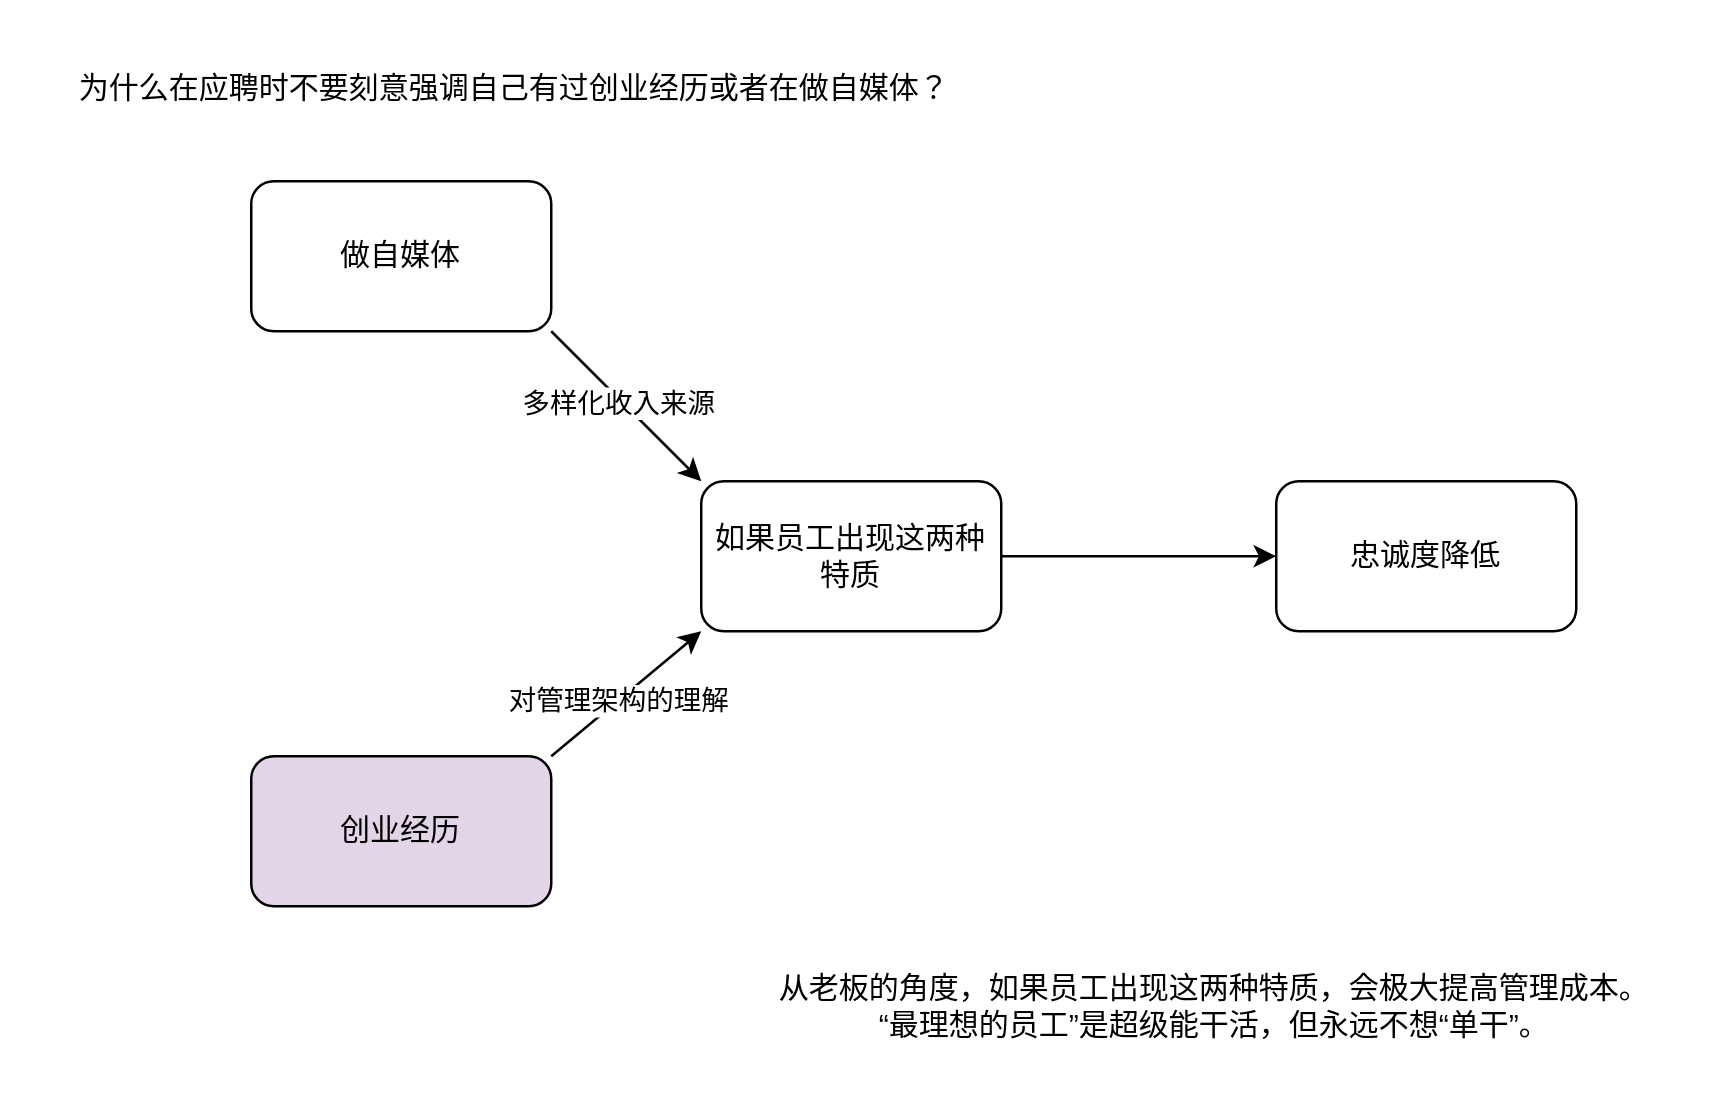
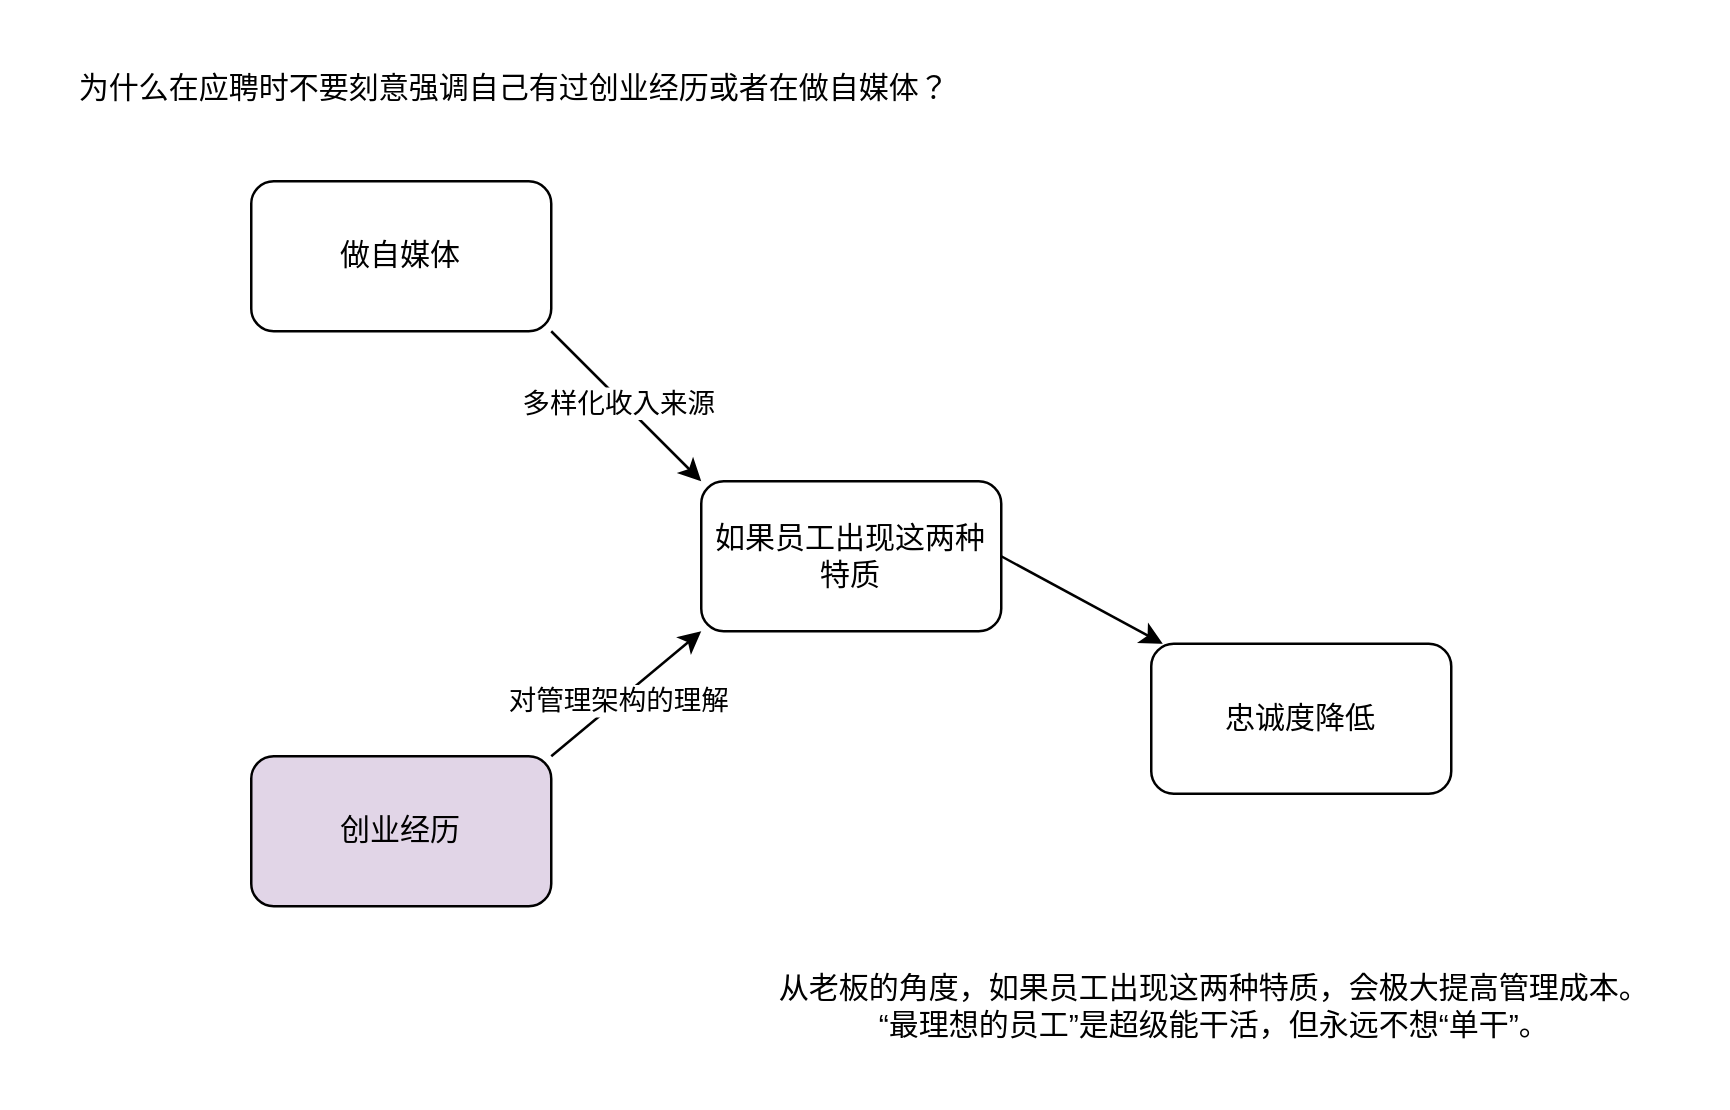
(1426, 556) -> (1301, 719)
